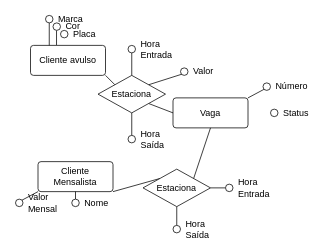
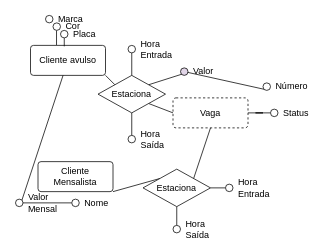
(49, 34) -> none
none -> (64, 42)
(184, 72) -> (184, 72)
(256, 94) -> (226, 81)
(210, 113) -> (210, 113)
none -> (259, 113)
(30, 196) -> (42, 138)
(75, 196) -> (47, 203)
